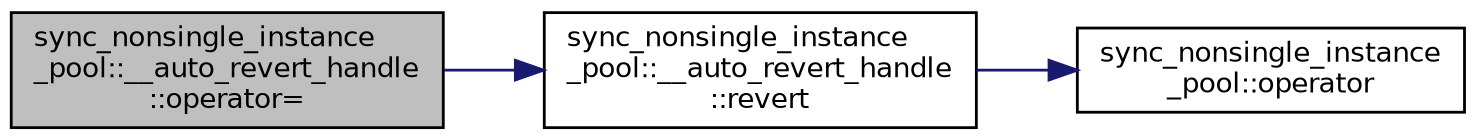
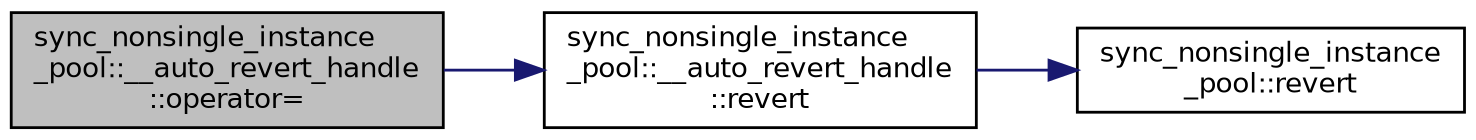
(1271, 70) -> (1271, 70)
